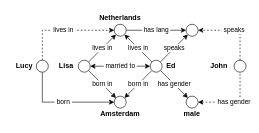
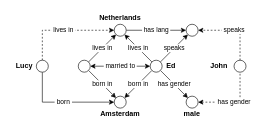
(66, 66) -> none
